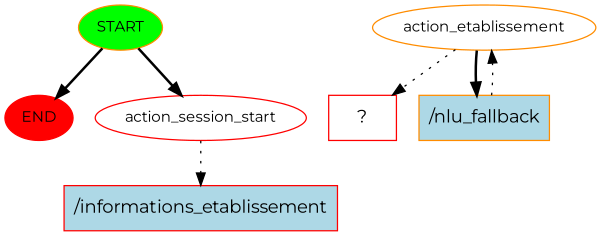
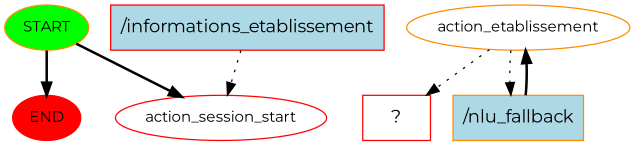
(476, 67) -> (510, 67)
(493, 79) -> (527, 79)
(201, 157) -> (236, 67)
